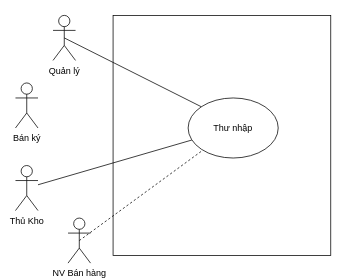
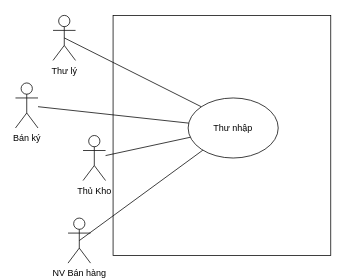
(65, 71) -> (65, 71)
none -> (113, 115)
(27, 188) -> (94, 158)
(147, 191) -> (147, 191)
